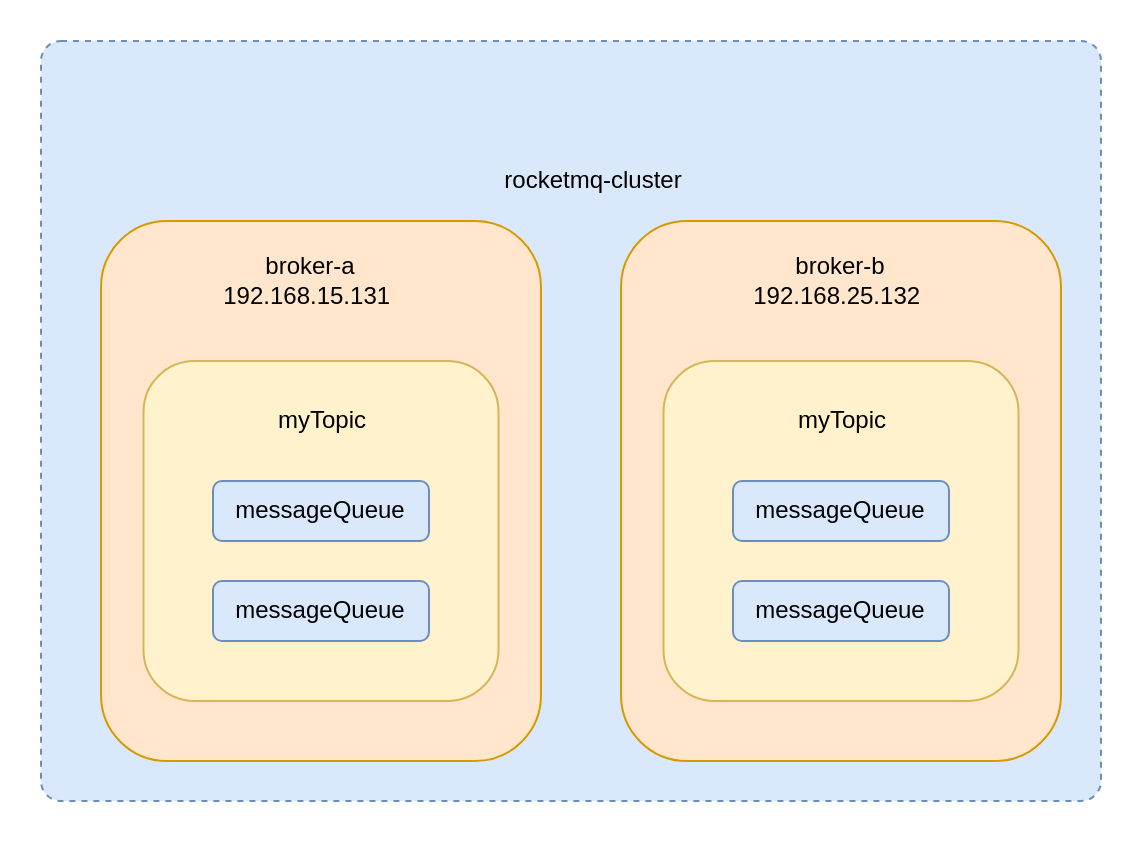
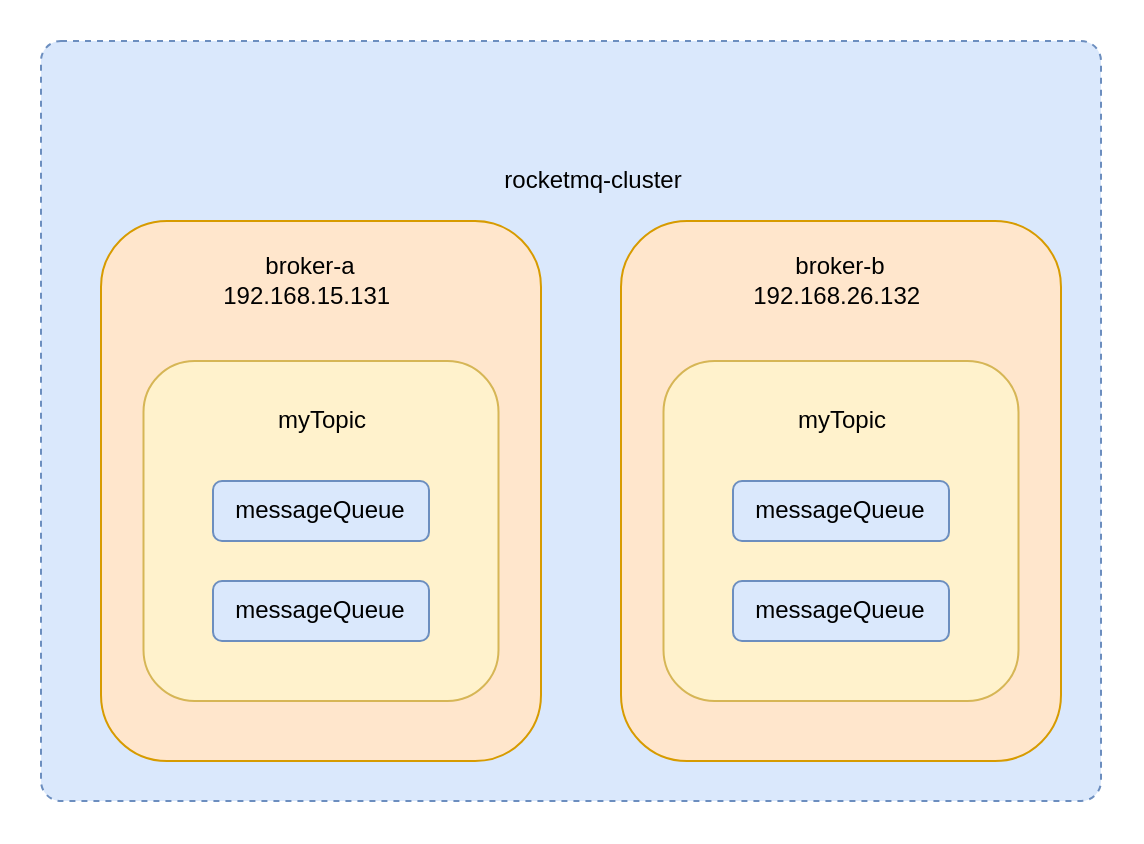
(841, 281) -> (841, 281)
